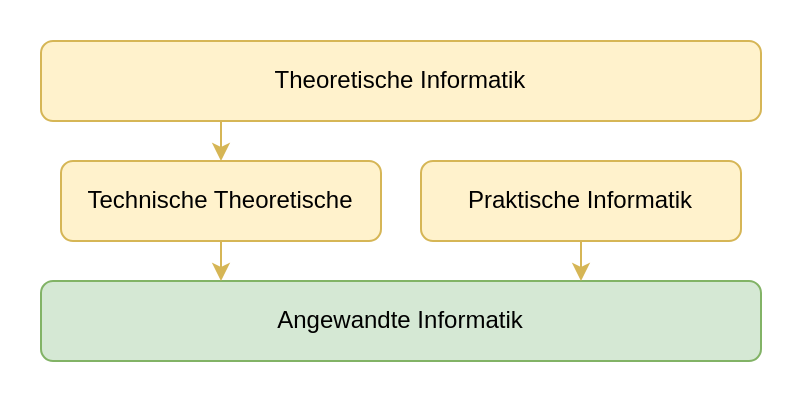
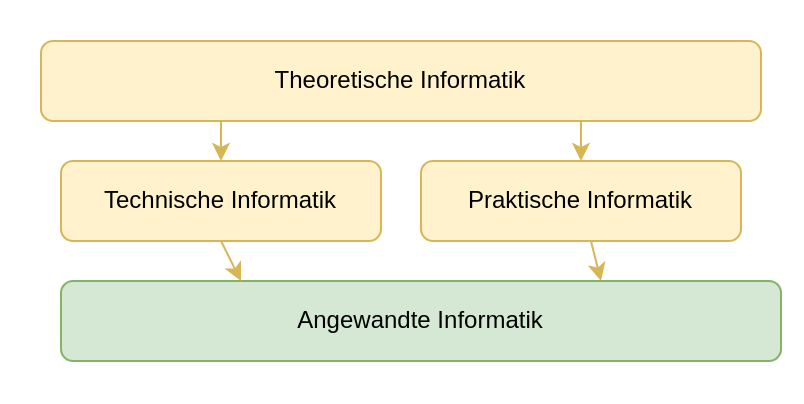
none -> (581, 134)
(221, 201) -> (221, 201)
(401, 321) -> (421, 321)
